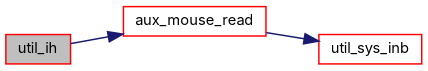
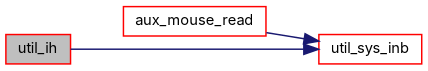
(90, 40) -> (187, 49)
